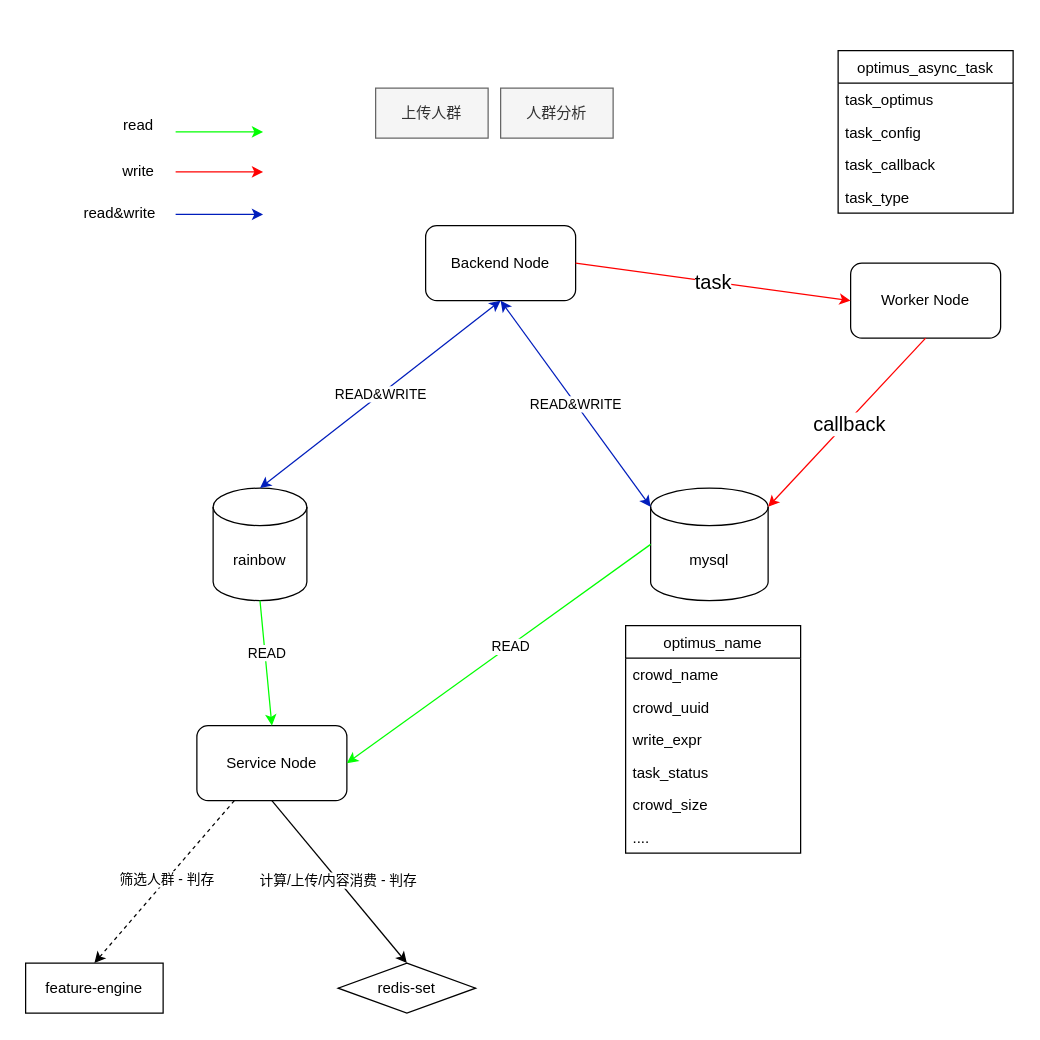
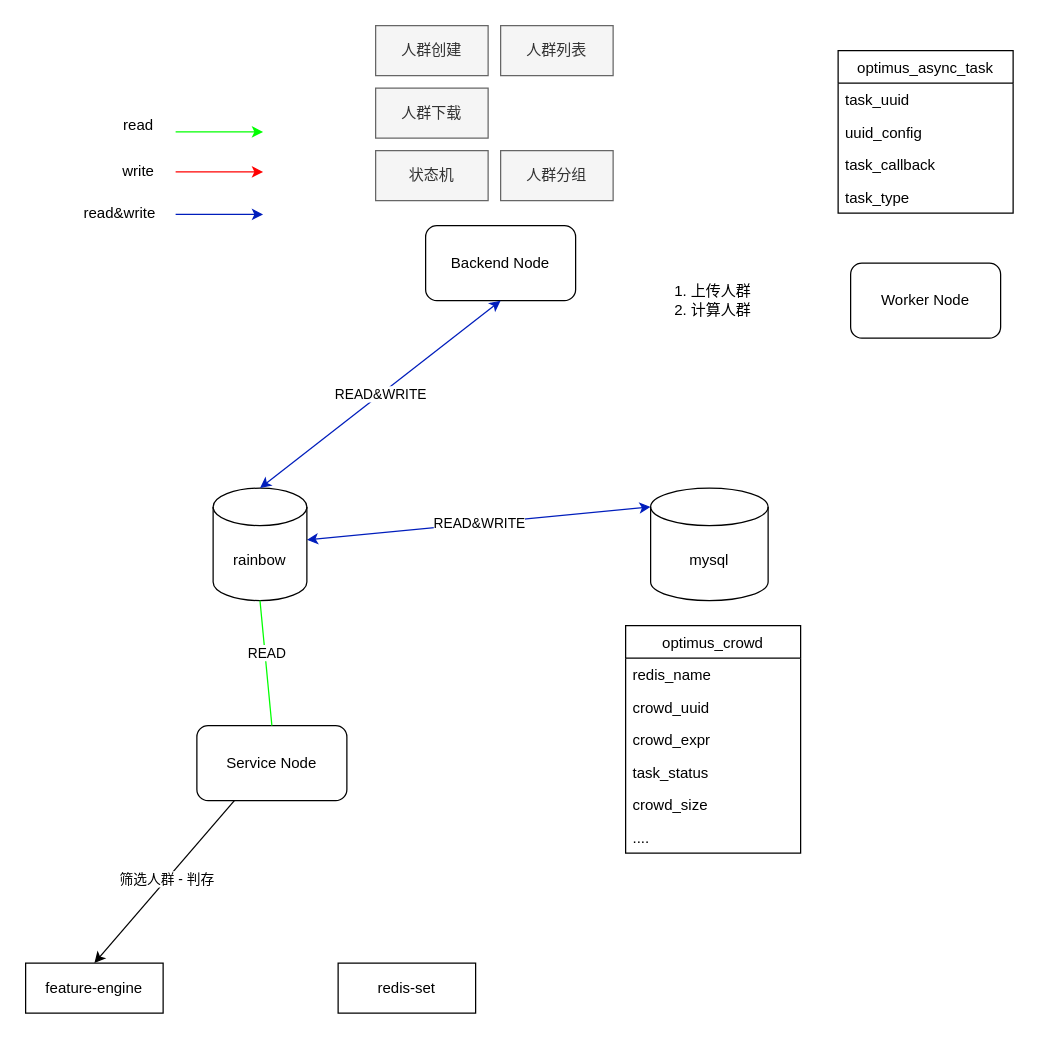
none -> (432, 51)
none -> (557, 51)
(893, 100) -> (881, 100)
(432, 113) -> (432, 113)
(557, 113) -> none
(889, 133) -> (887, 133)
none -> (432, 176)
none -> (557, 176)
(709, 281) -> none
none -> (713, 301)
(576, 404) -> (479, 523)
(850, 420) -> none
(713, 643) -> (713, 643)
(502, 651) -> none
(675, 675) -> (673, 675)
(271, 715) -> (271, 718)
(673, 740) -> (675, 740)
(204, 836) -> (204, 836)
(337, 878) -> none
(407, 988) -> (407, 988)
